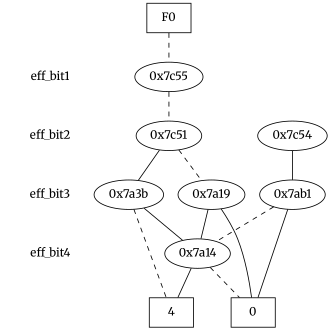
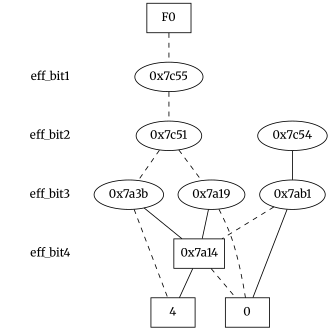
(149, 165) -> (149, 165)
(242, 251) -> (236, 252)
(198, 254) -> (199, 254)
